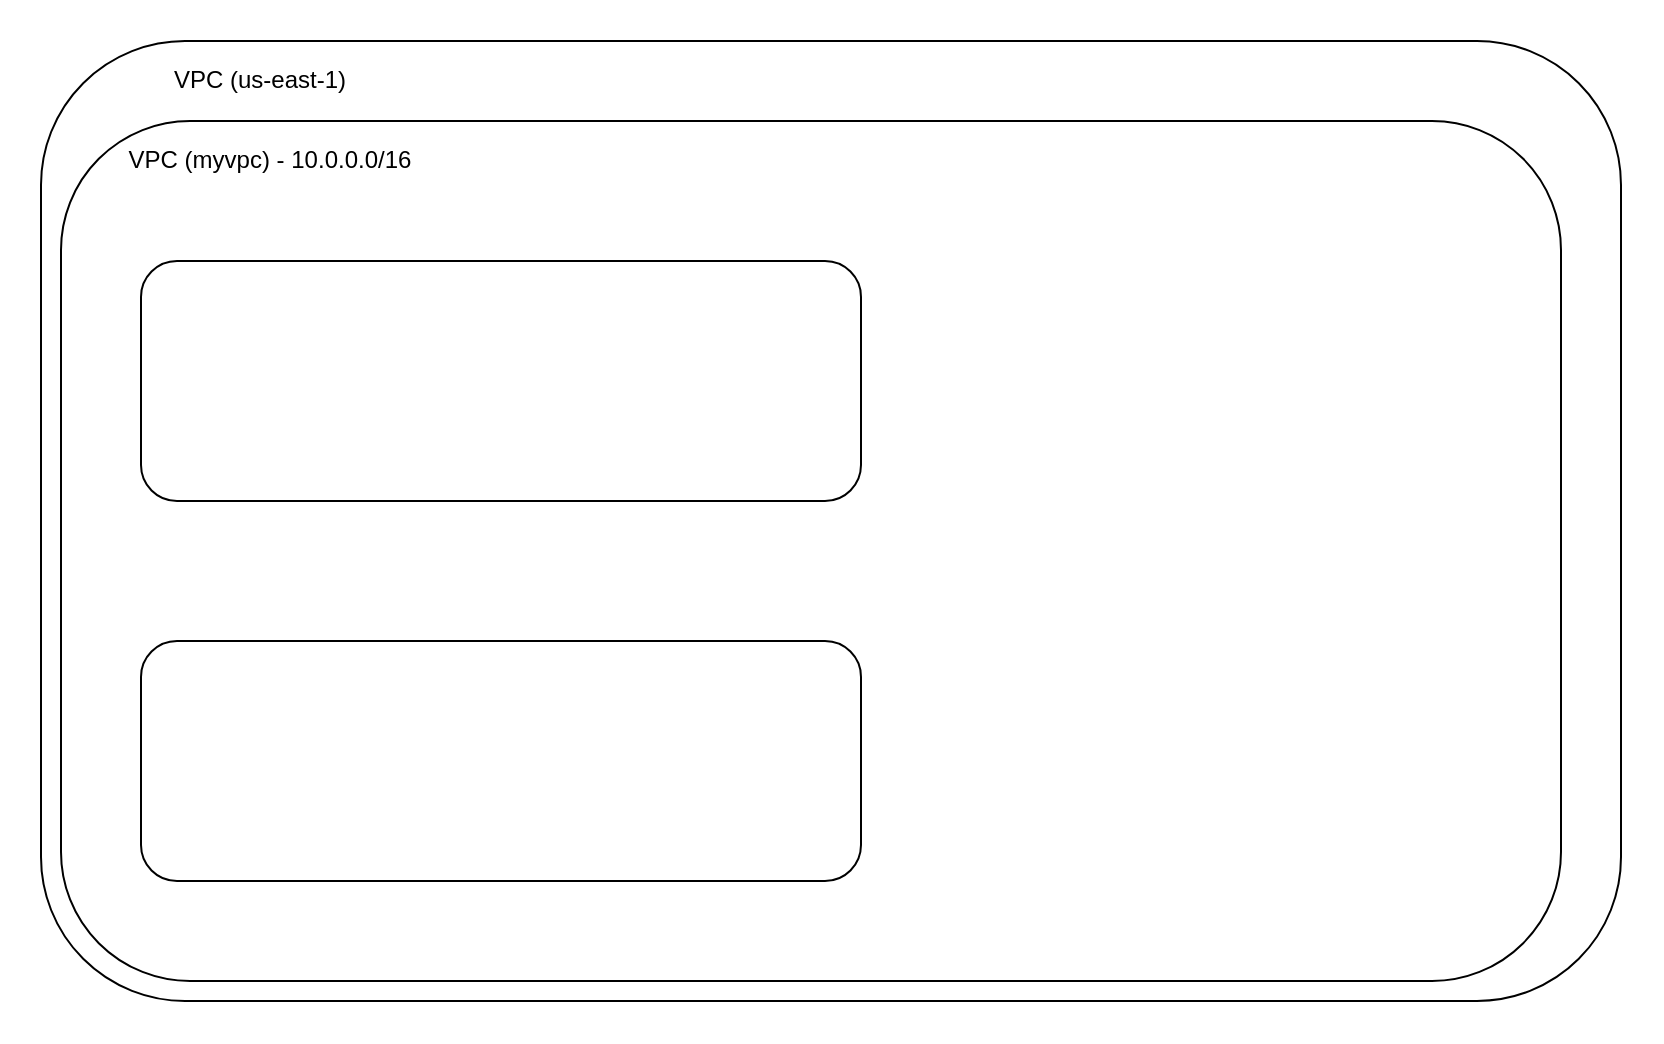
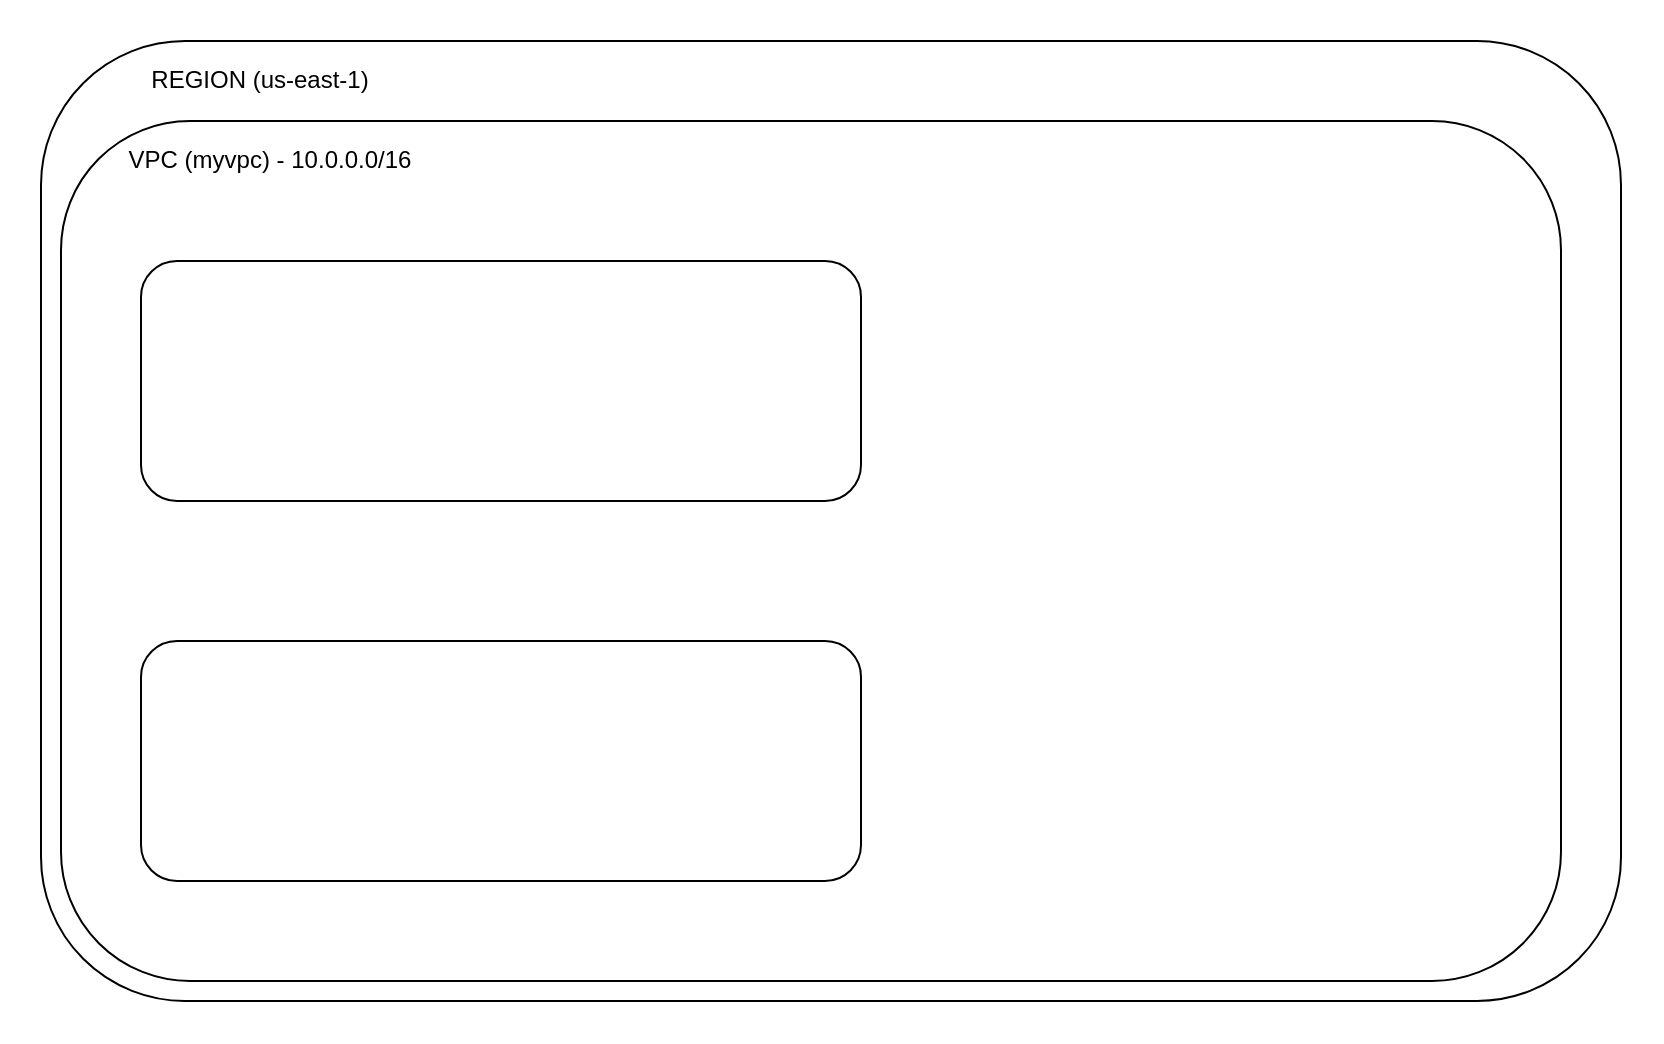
(261, 81) -> (261, 81)
